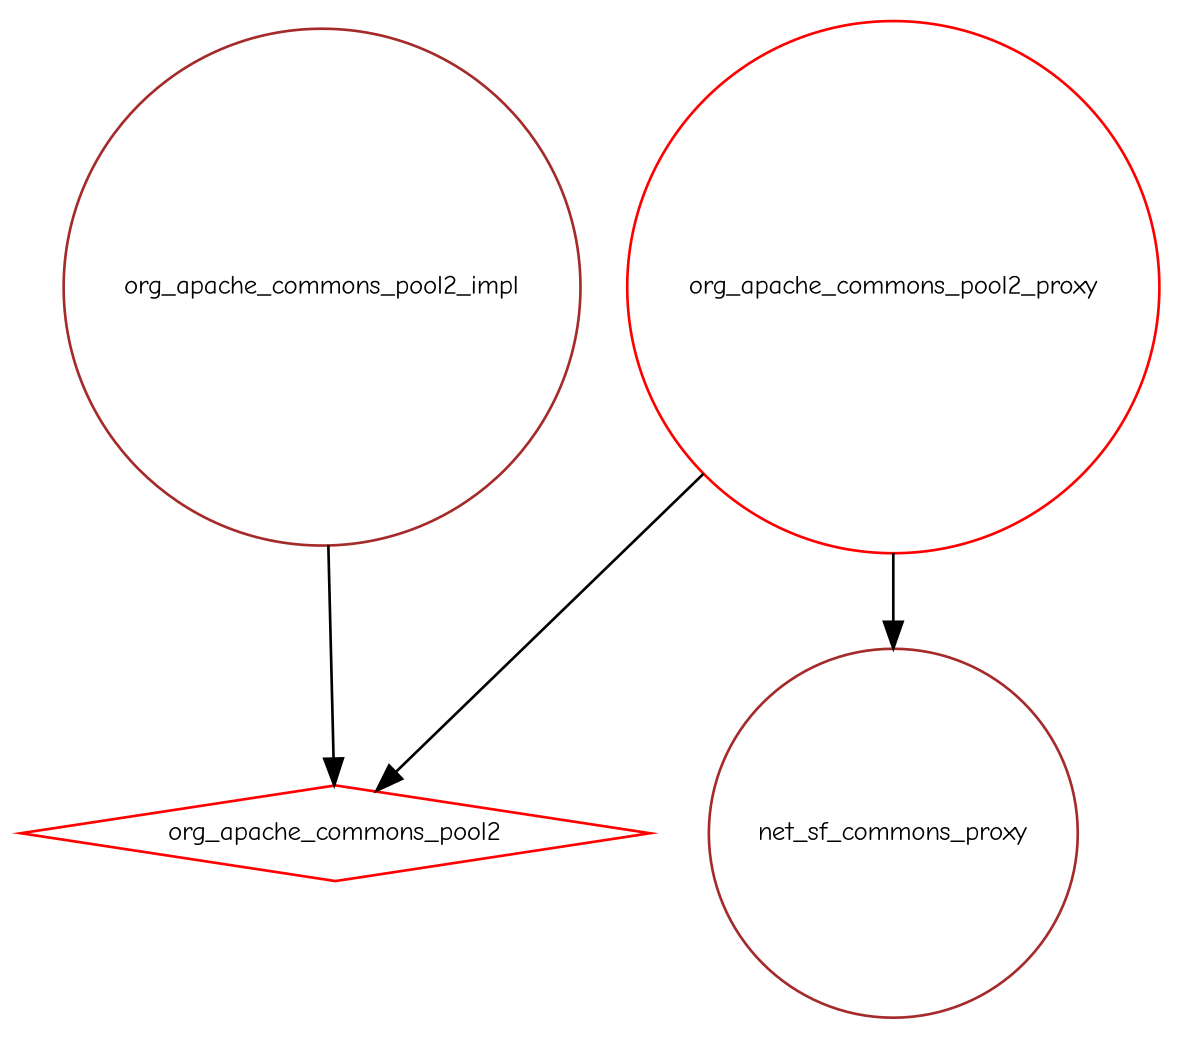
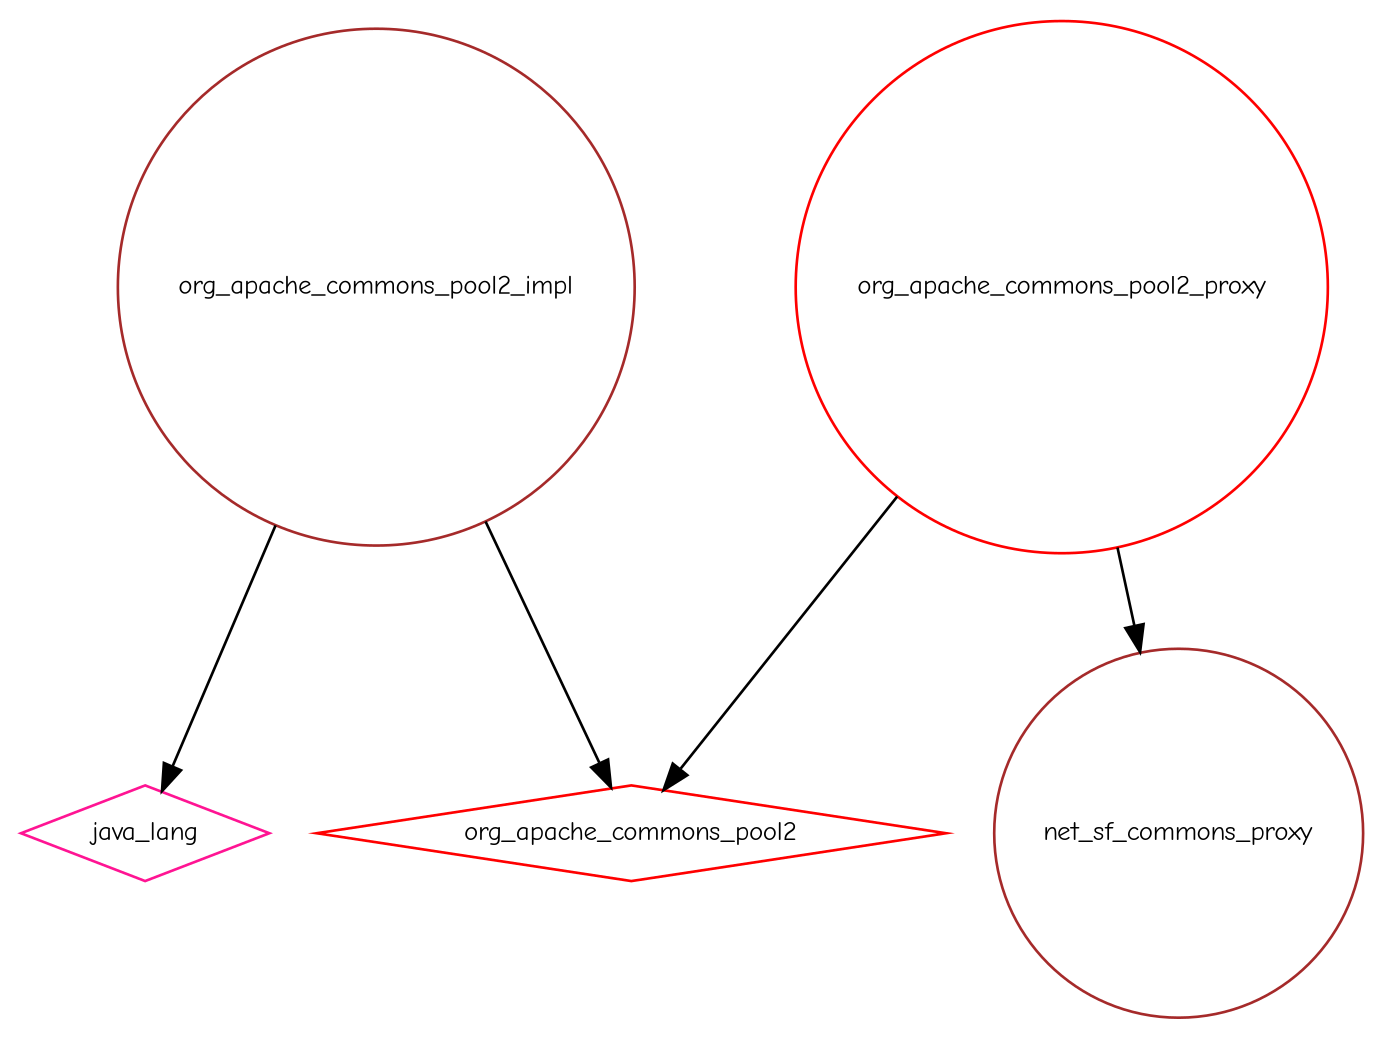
none -> (145, 833)
